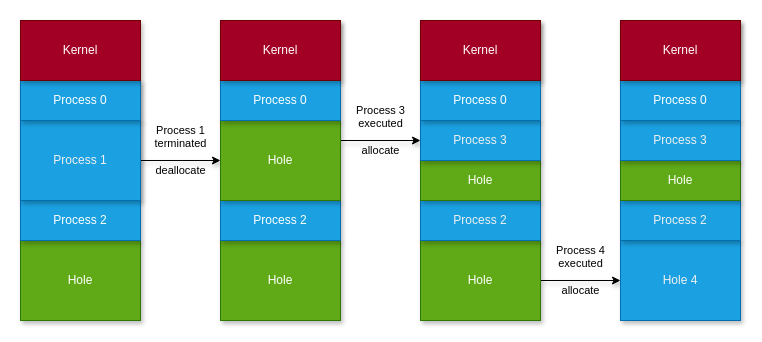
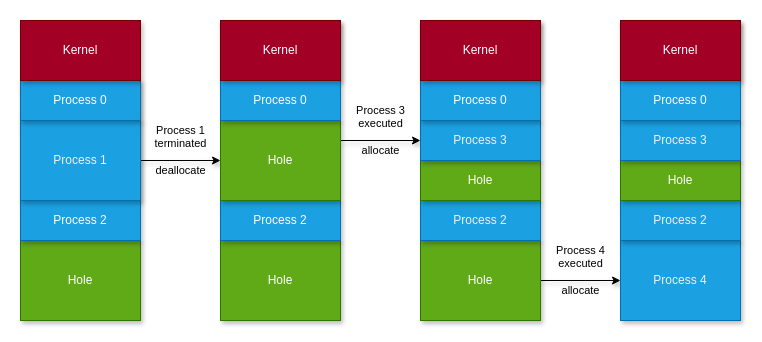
(681, 281) -> (681, 281)
